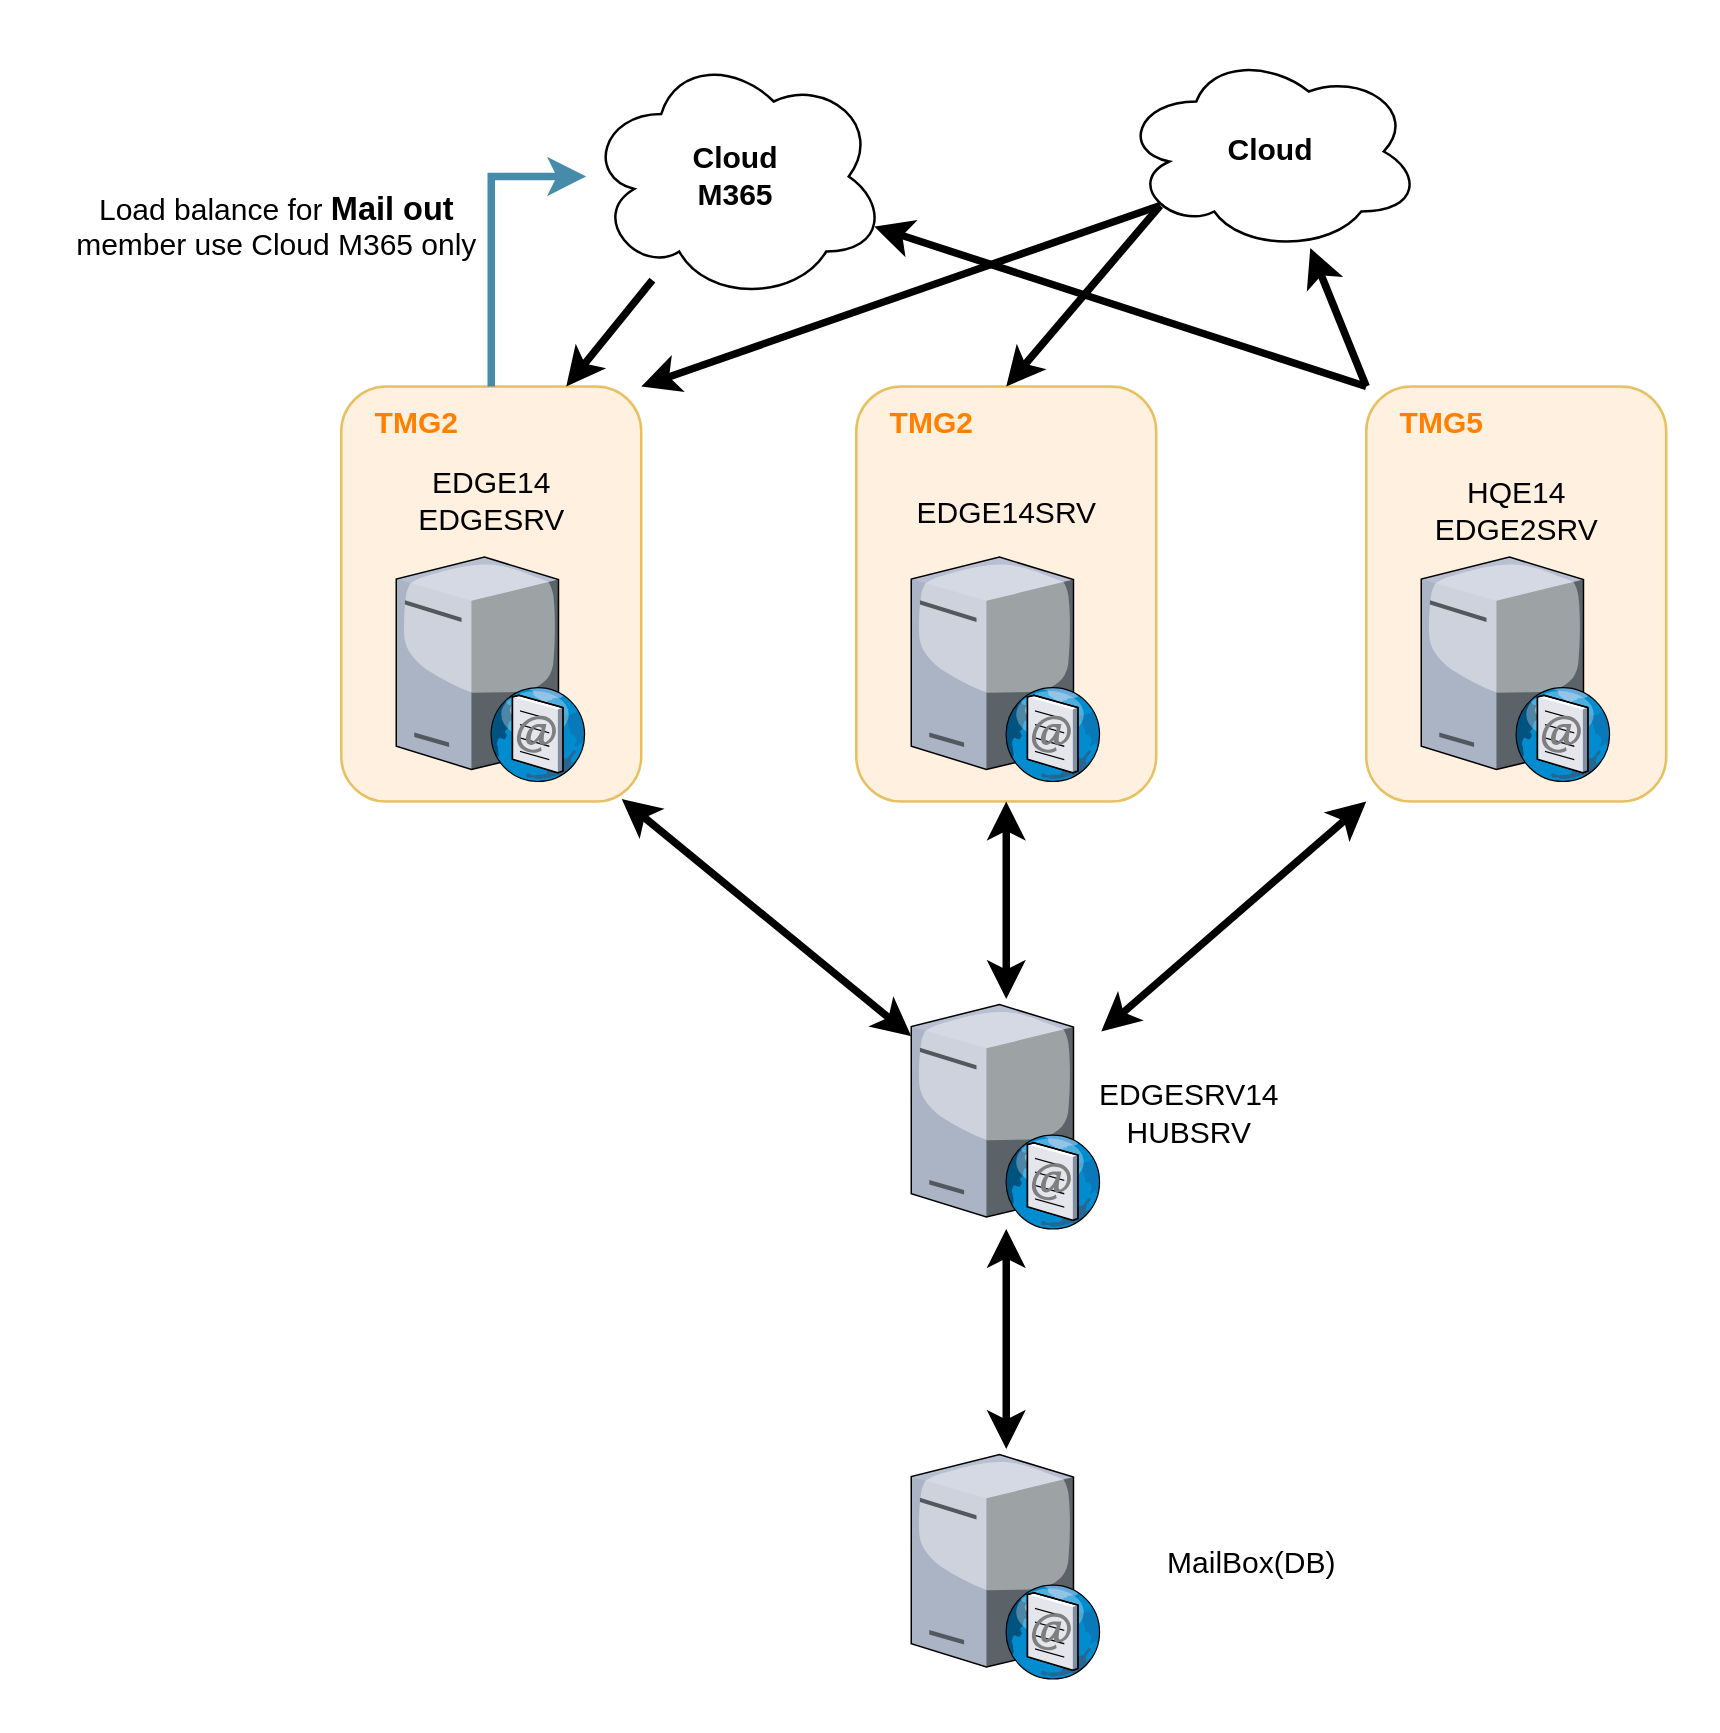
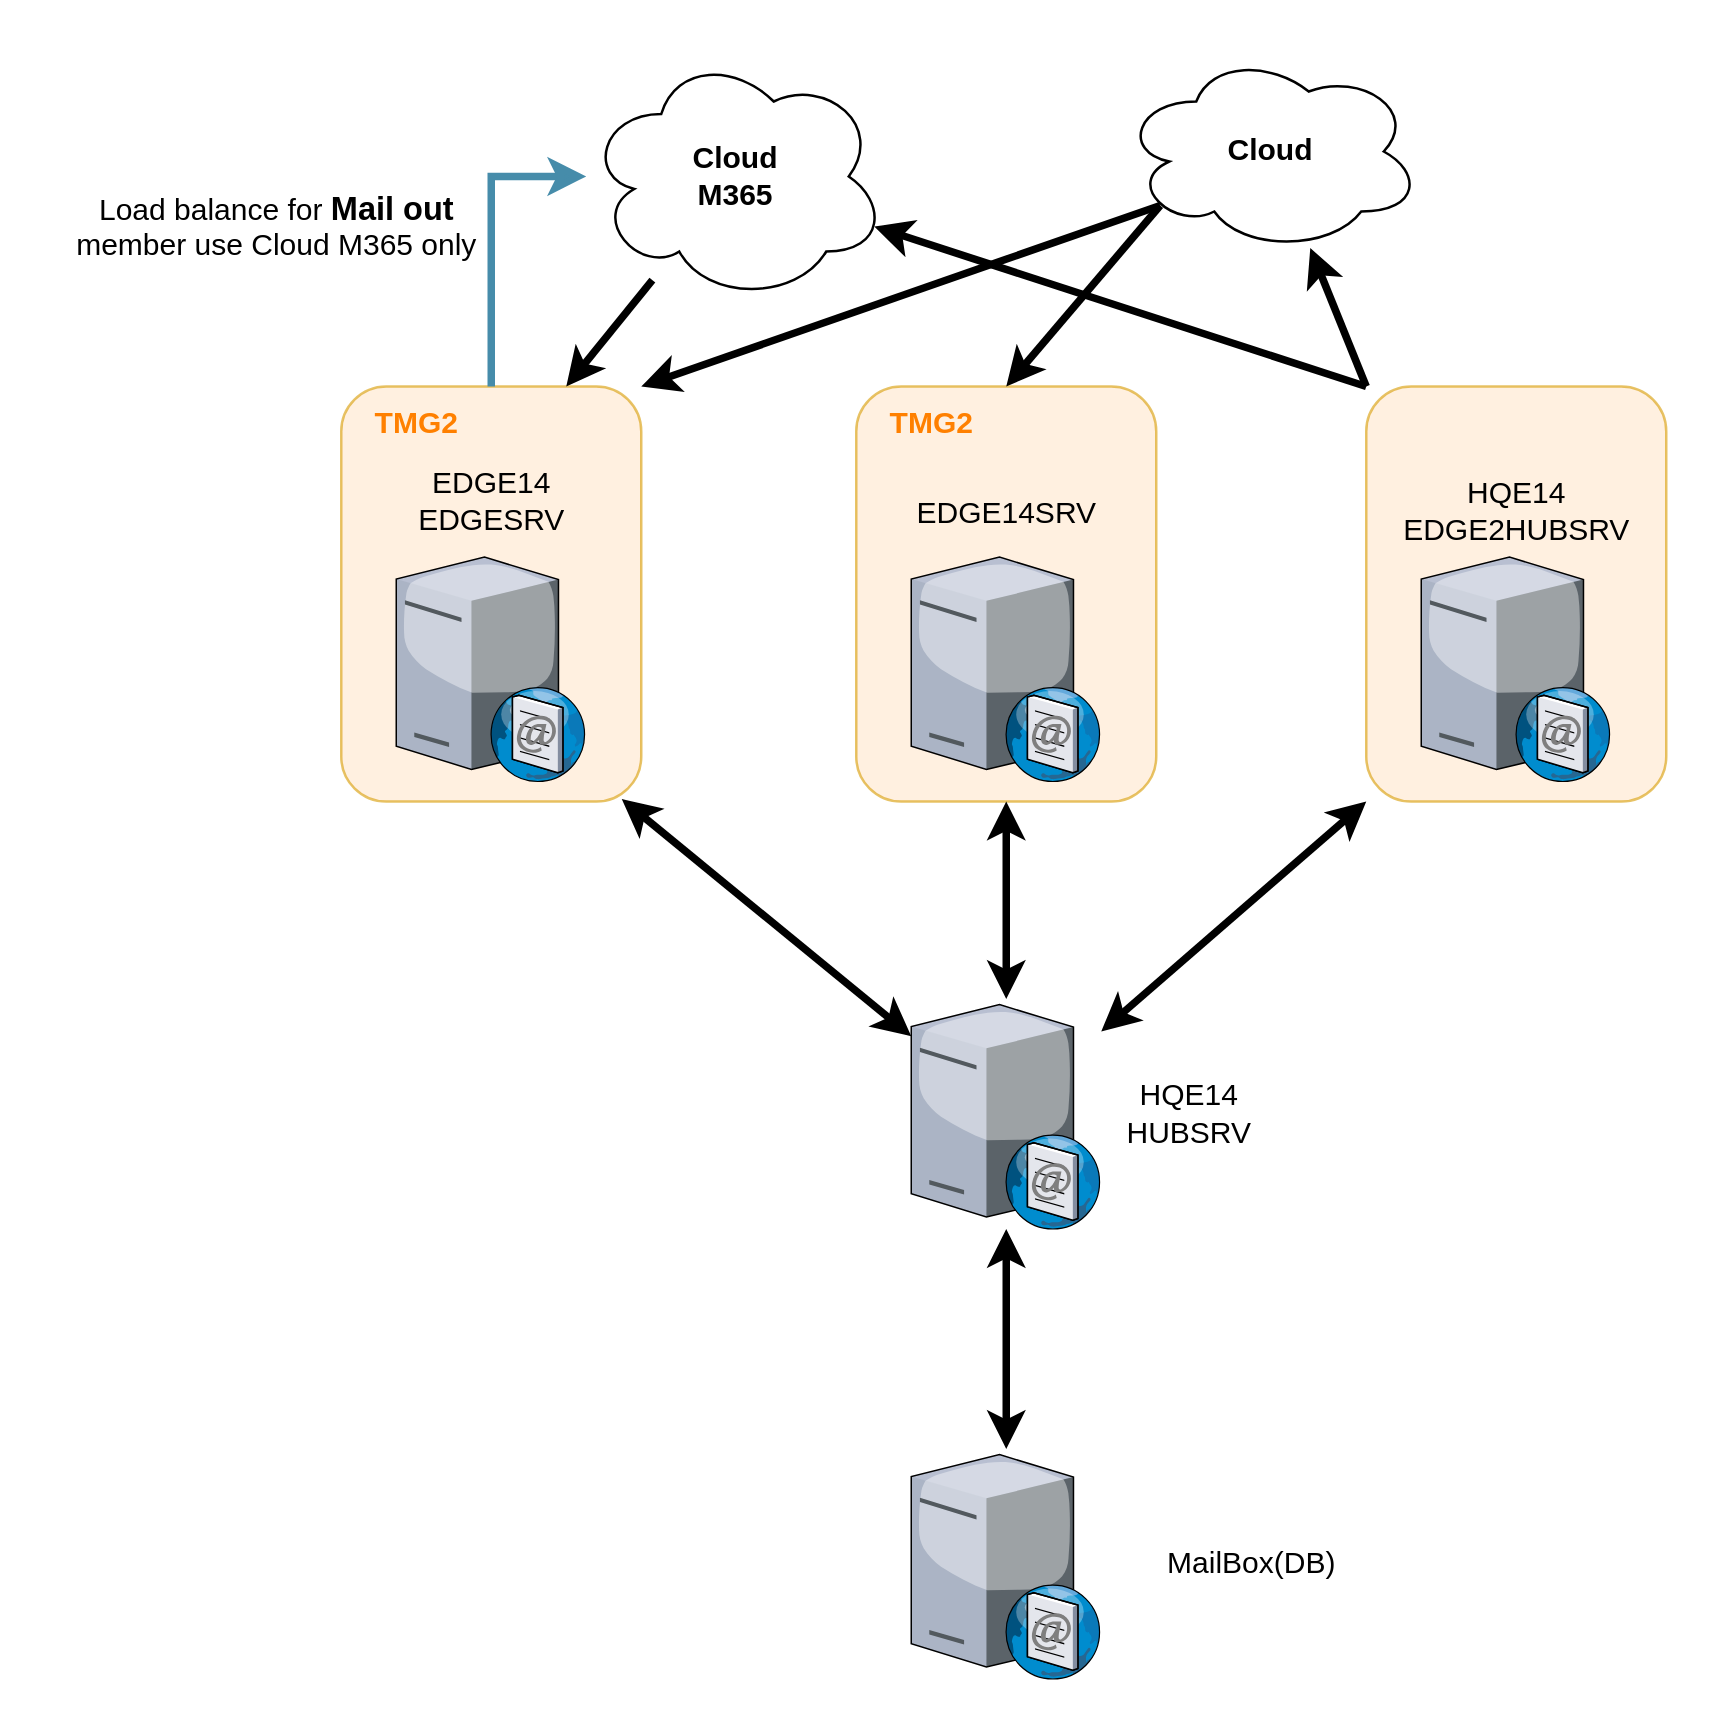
(1441, 424) -> none
(1518, 511) -> (1518, 511)
(1190, 1114) -> (1190, 1114)
